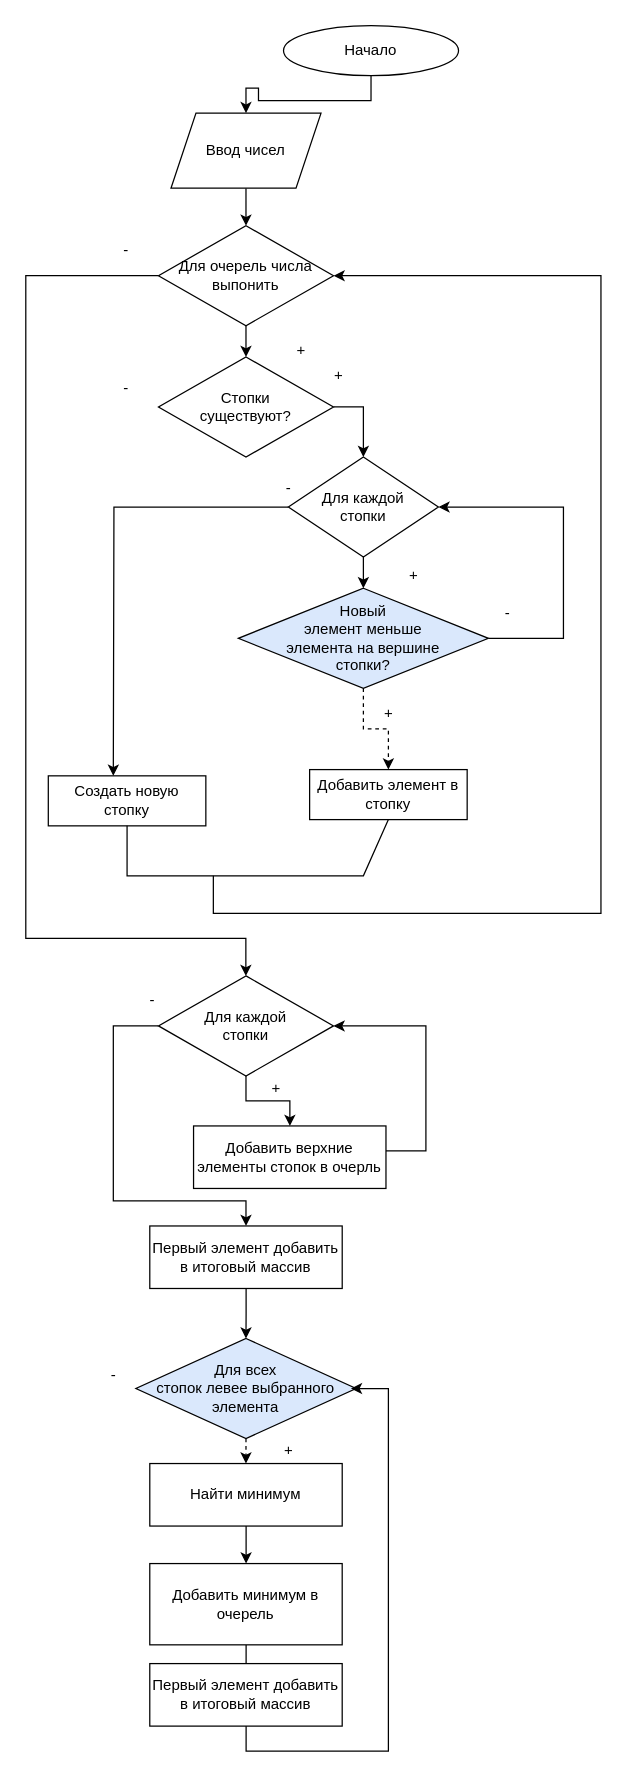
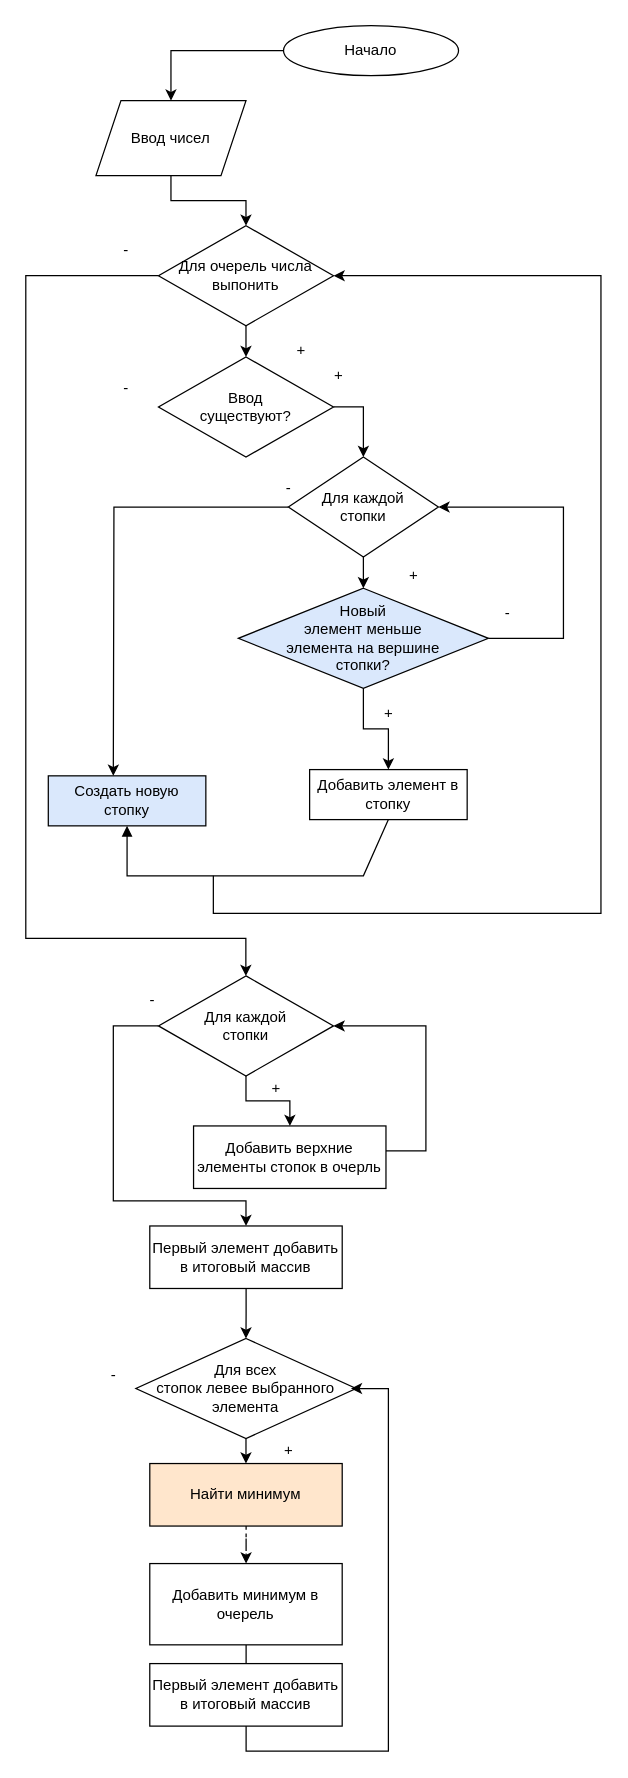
(246, 151) -> (171, 138)
(246, 407) -> (246, 407)
(372, 729) -> (372, 729)
(127, 801) -> (127, 801)
(127, 833) -> (127, 837)
(246, 1388) -> (246, 1388)
(246, 1447) -> (246, 1447)
(246, 1494) -> (246, 1494)
(246, 1533) -> (246, 1533)
